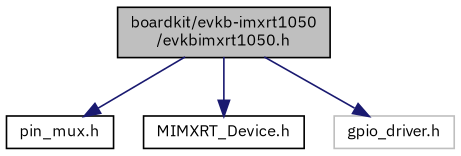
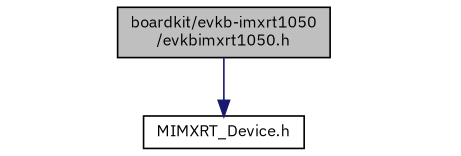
(60, 132) -> none
(394, 132) -> none
